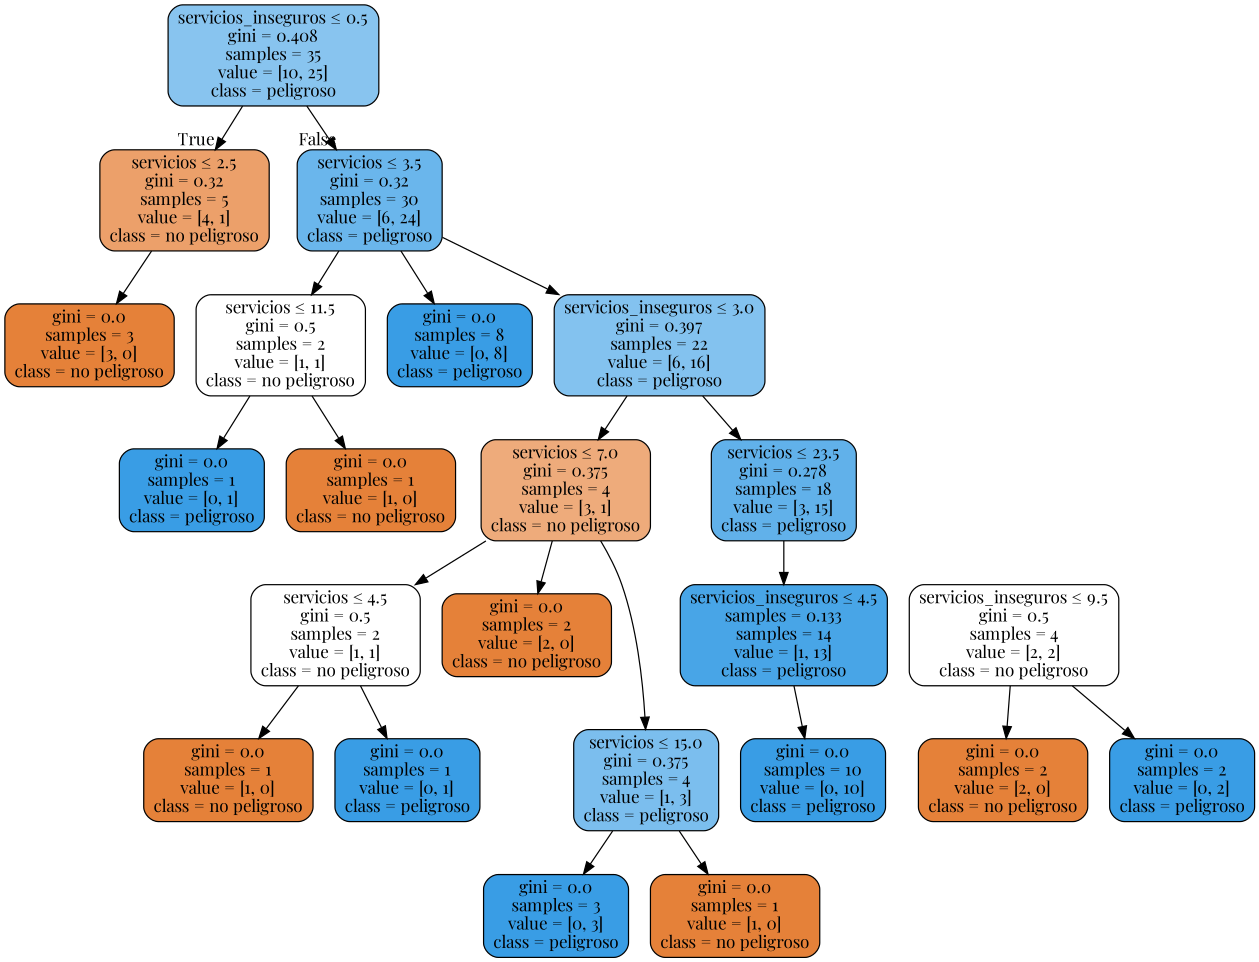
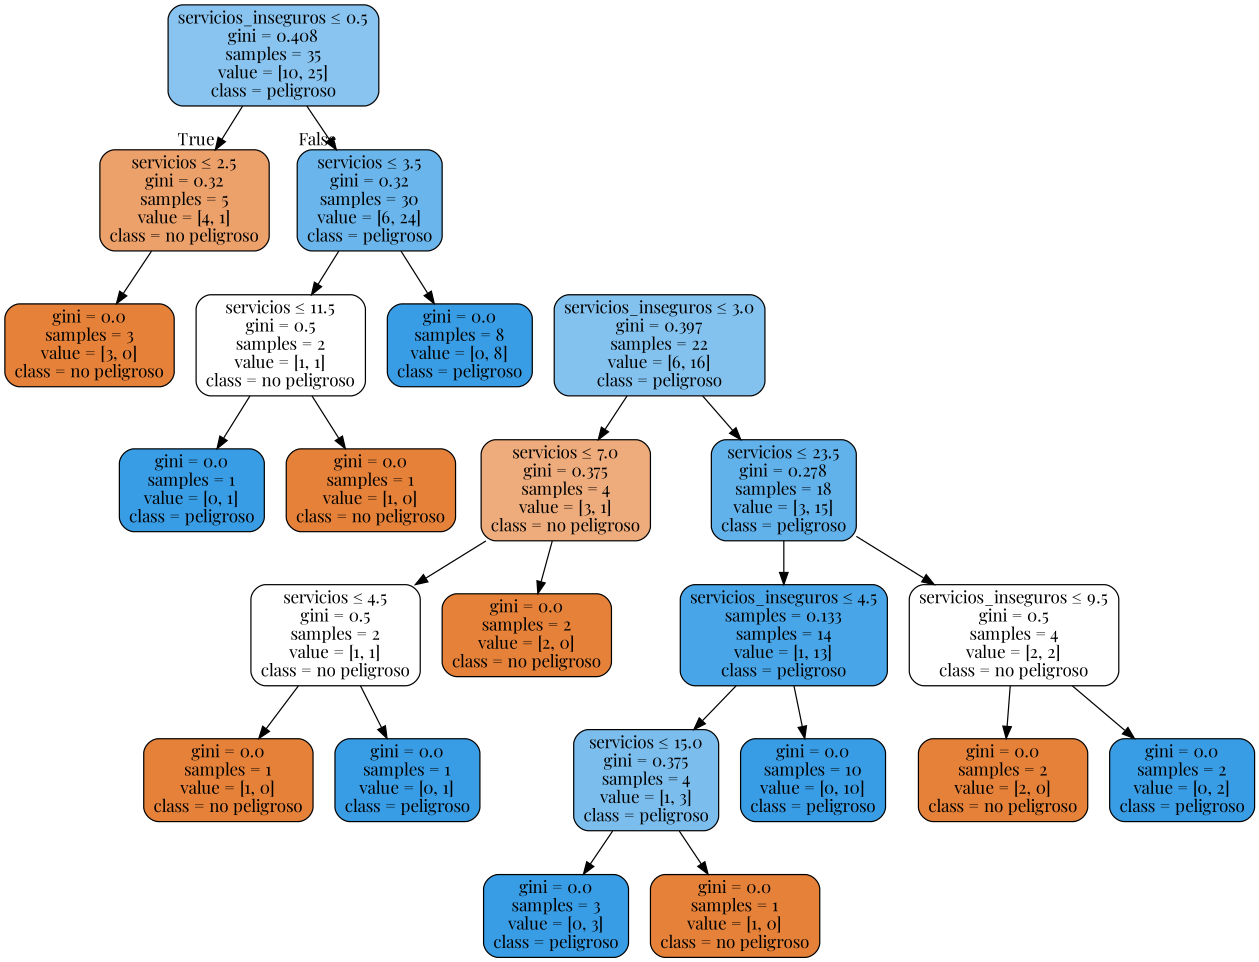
(495, 263) -> none
none -> (890, 557)
(633, 626) -> (719, 703)
